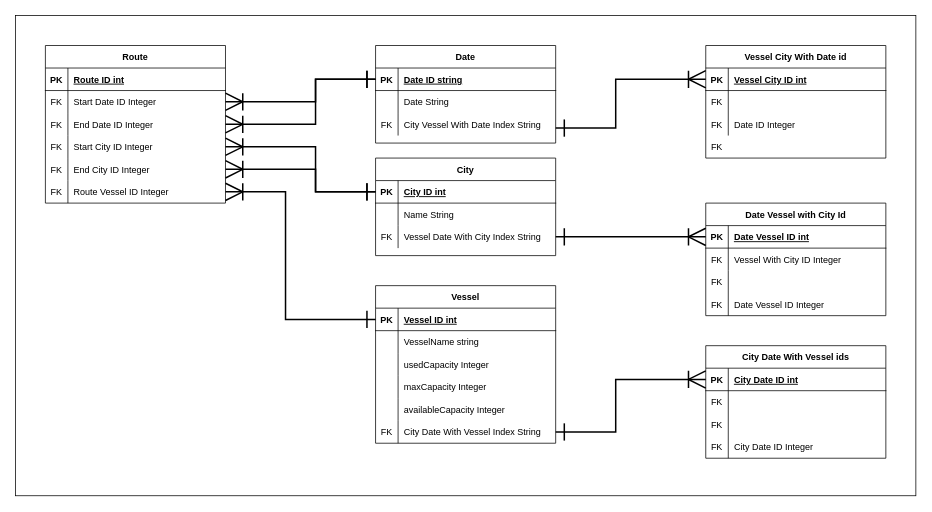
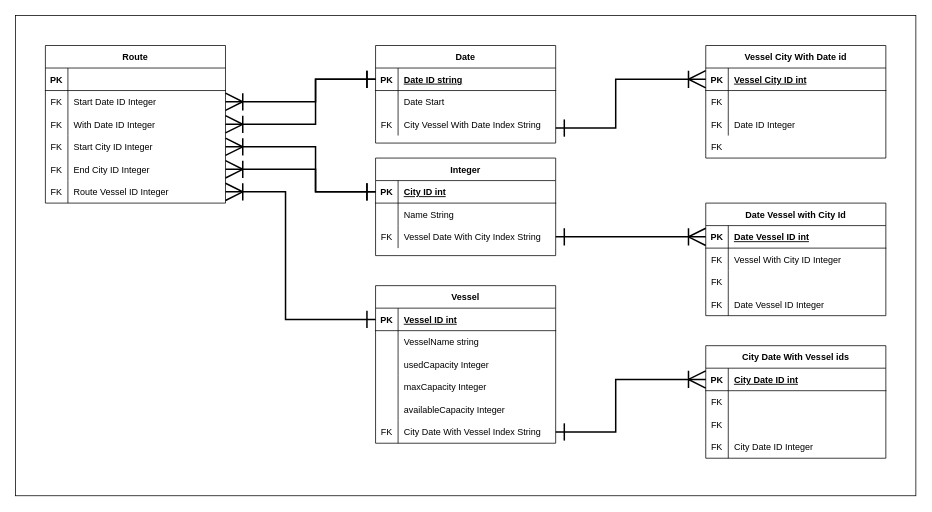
(147, 79) -> none
(429, 102) -> (428, 102)
(118, 125) -> (119, 125)
(465, 170) -> (465, 170)
